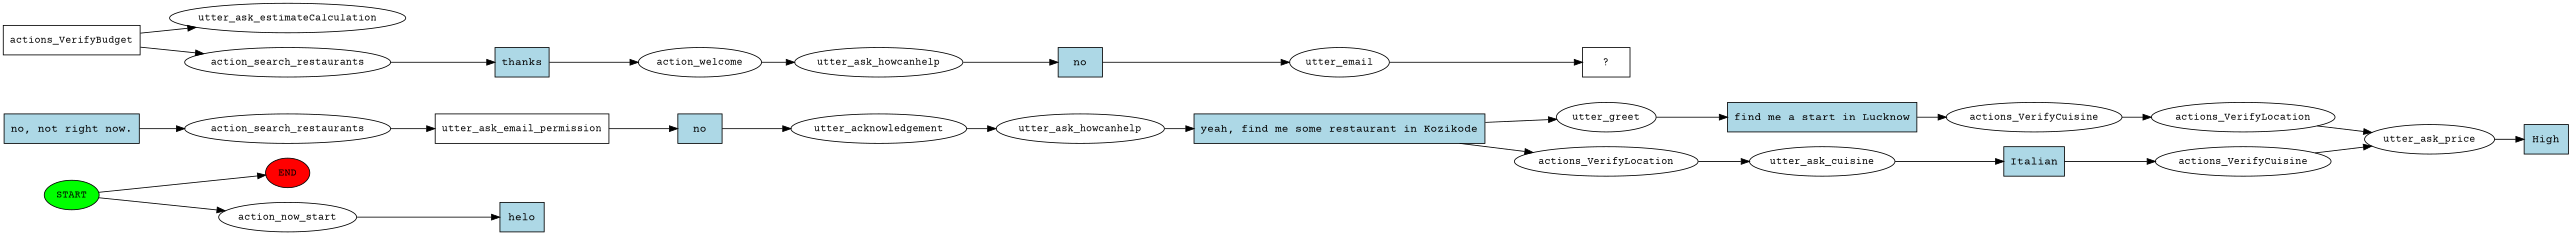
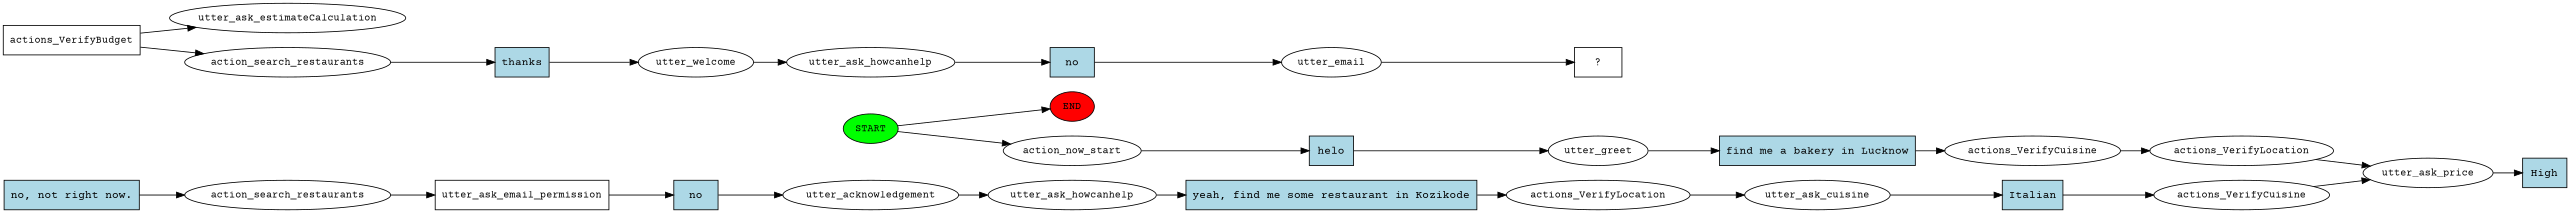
(700, 62) -> (696, 62)
(1822, 117) -> (1817, 151)
(1517, 121) -> (1447, 151)
